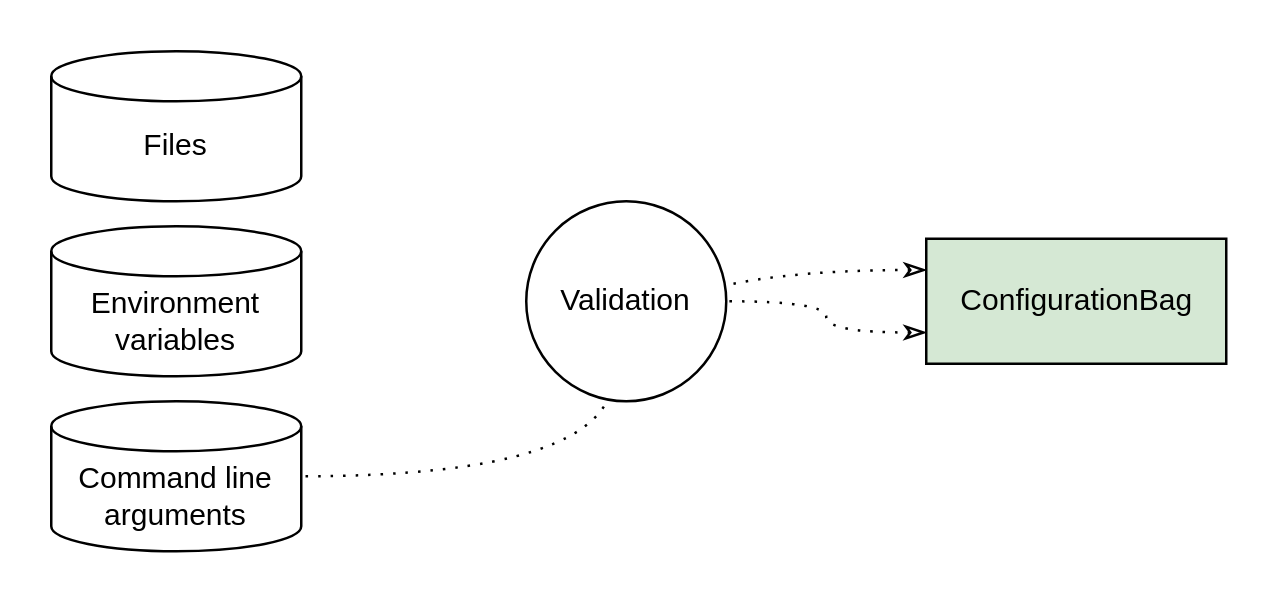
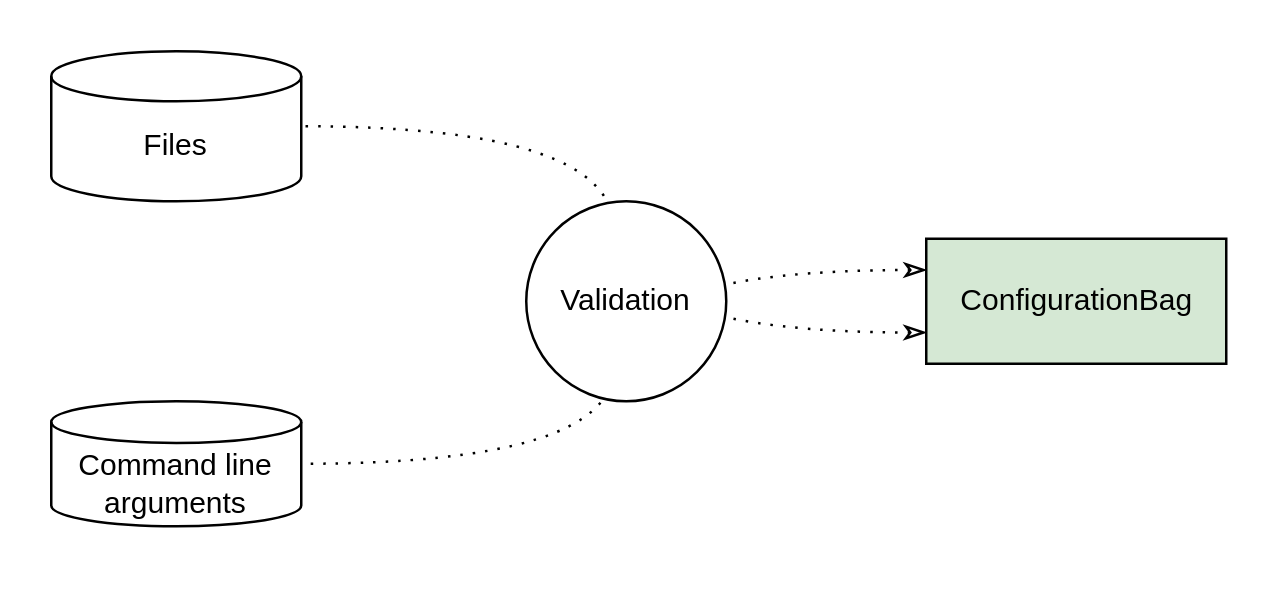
(176, 301) -> none
(826, 315) -> (391, 129)
(176, 476) -> (176, 464)
